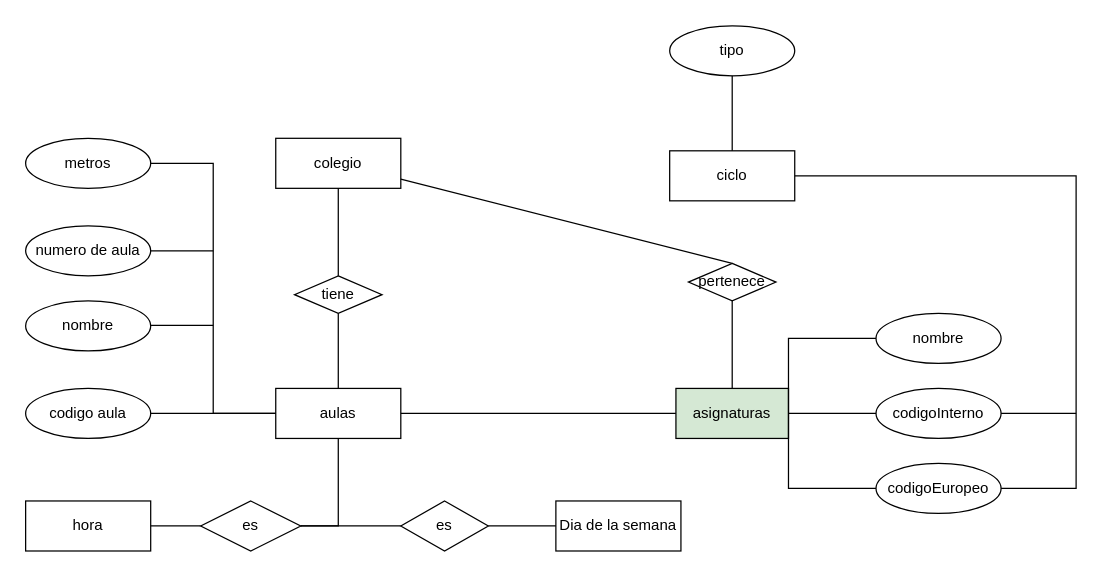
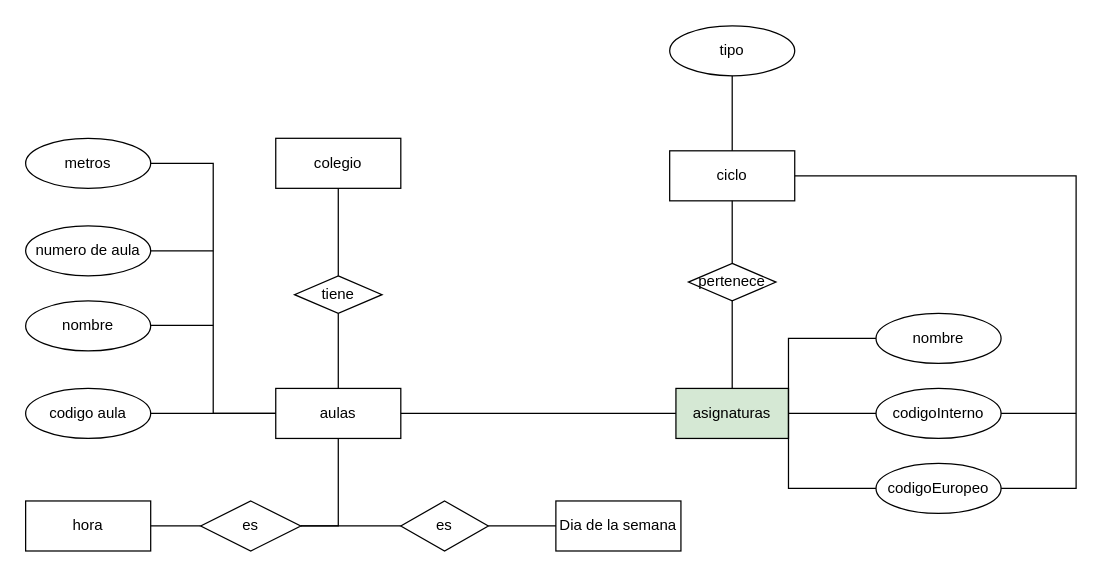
(567, 221) -> (732, 232)
